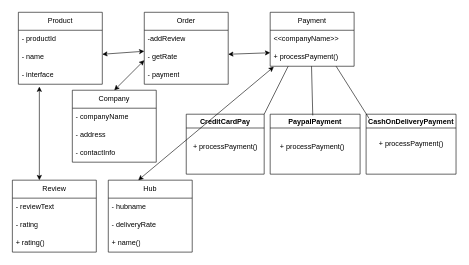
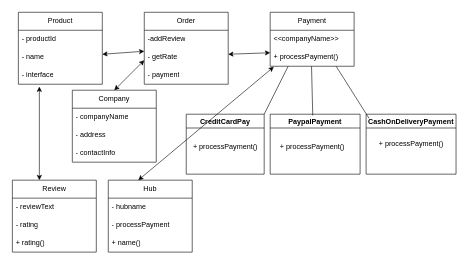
(137, 225) -> (143, 225)
